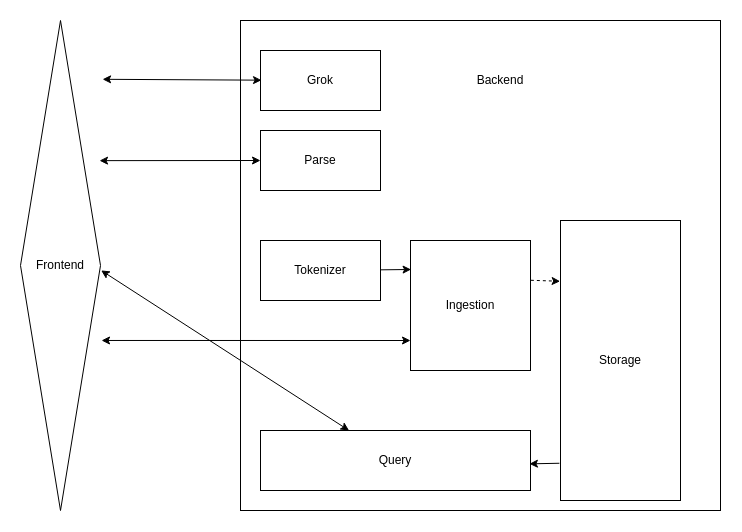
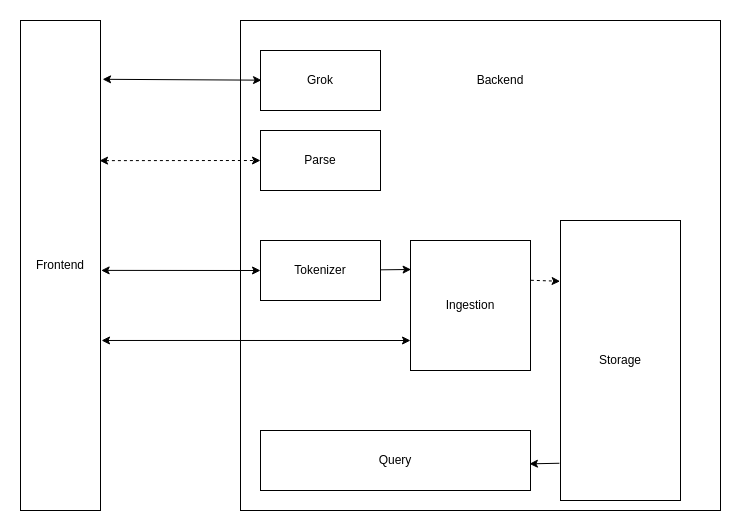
(180, 161) -> (180, 161)
(61, 266) -> (61, 266)
(225, 350) -> (181, 270)
